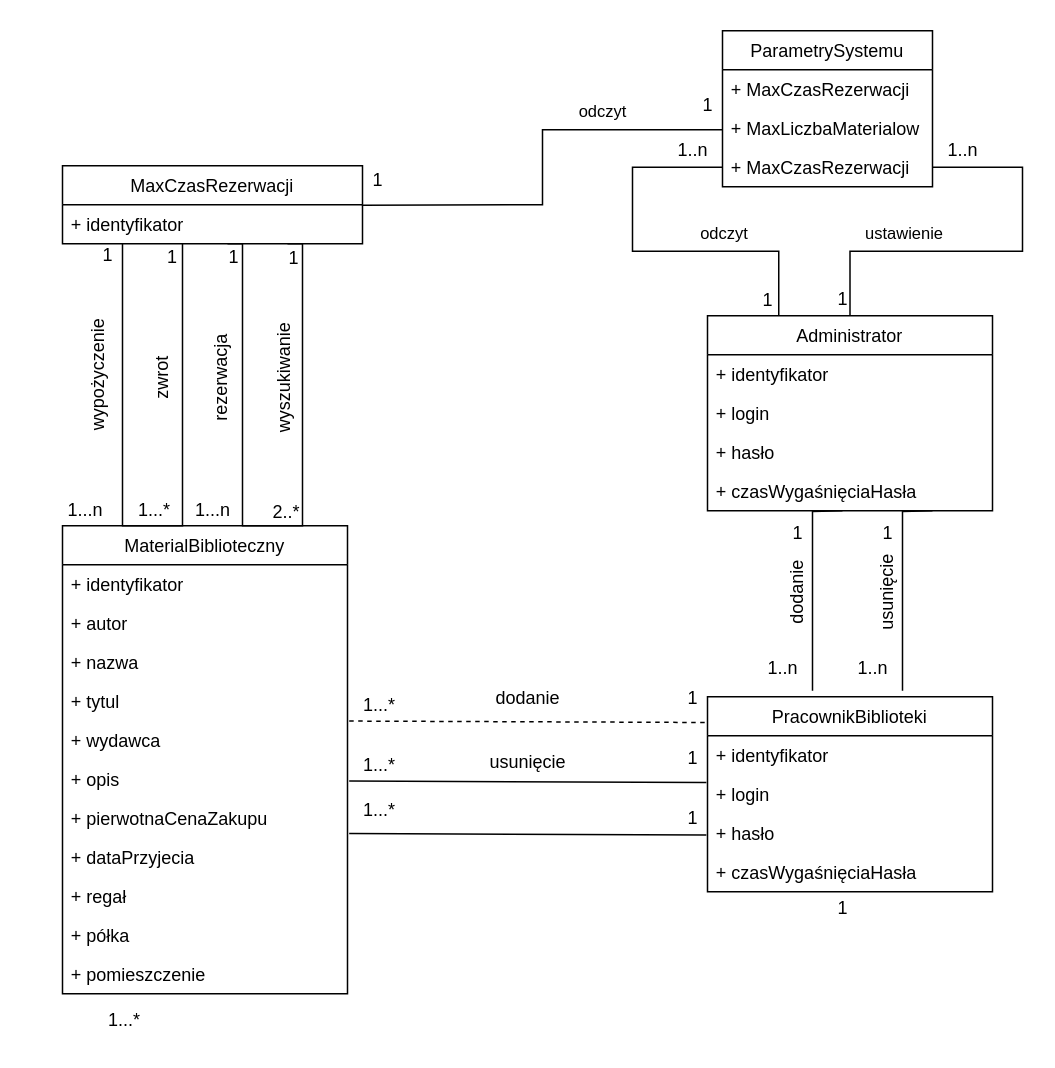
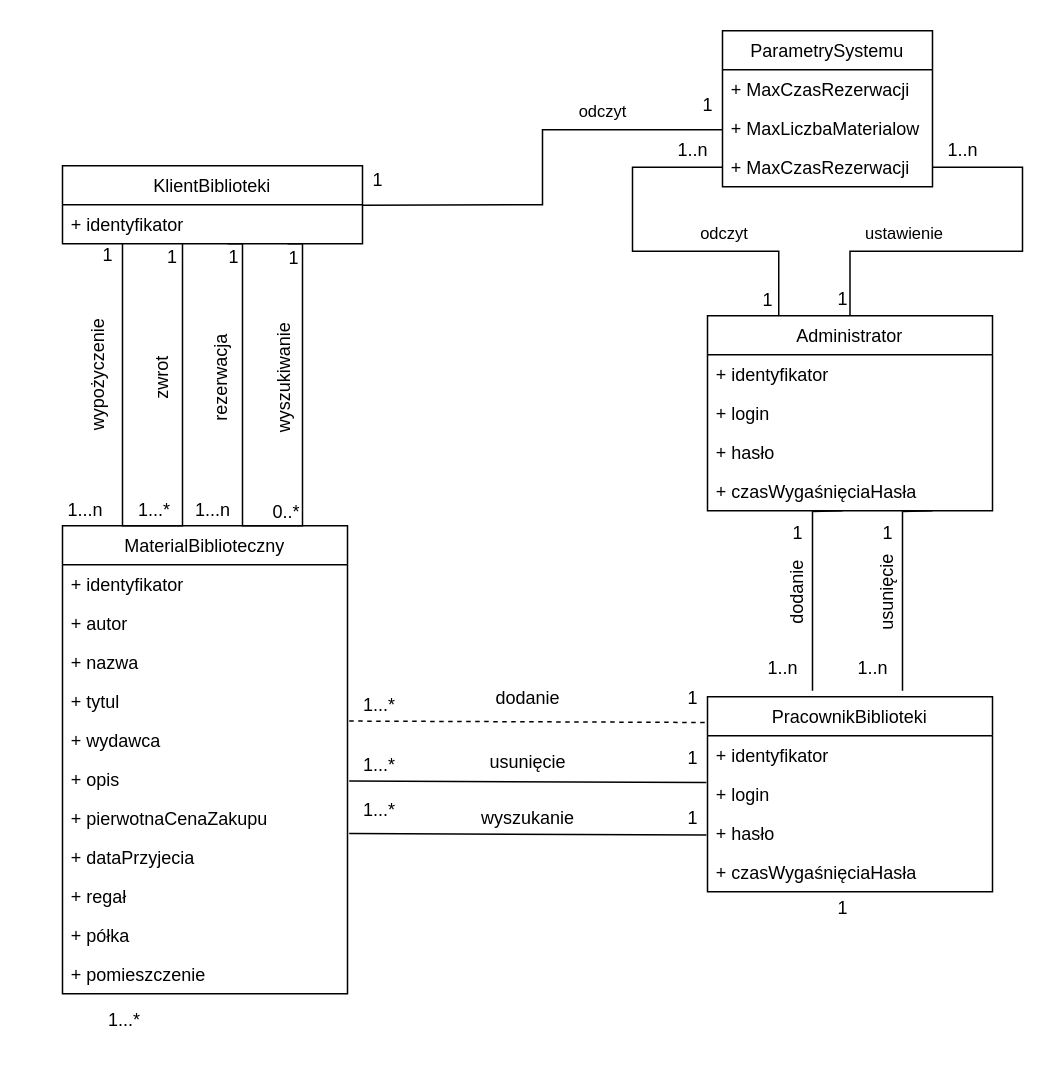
(212, 186) -> (212, 186)
(287, 512) -> (287, 512)
none -> (527, 818)
